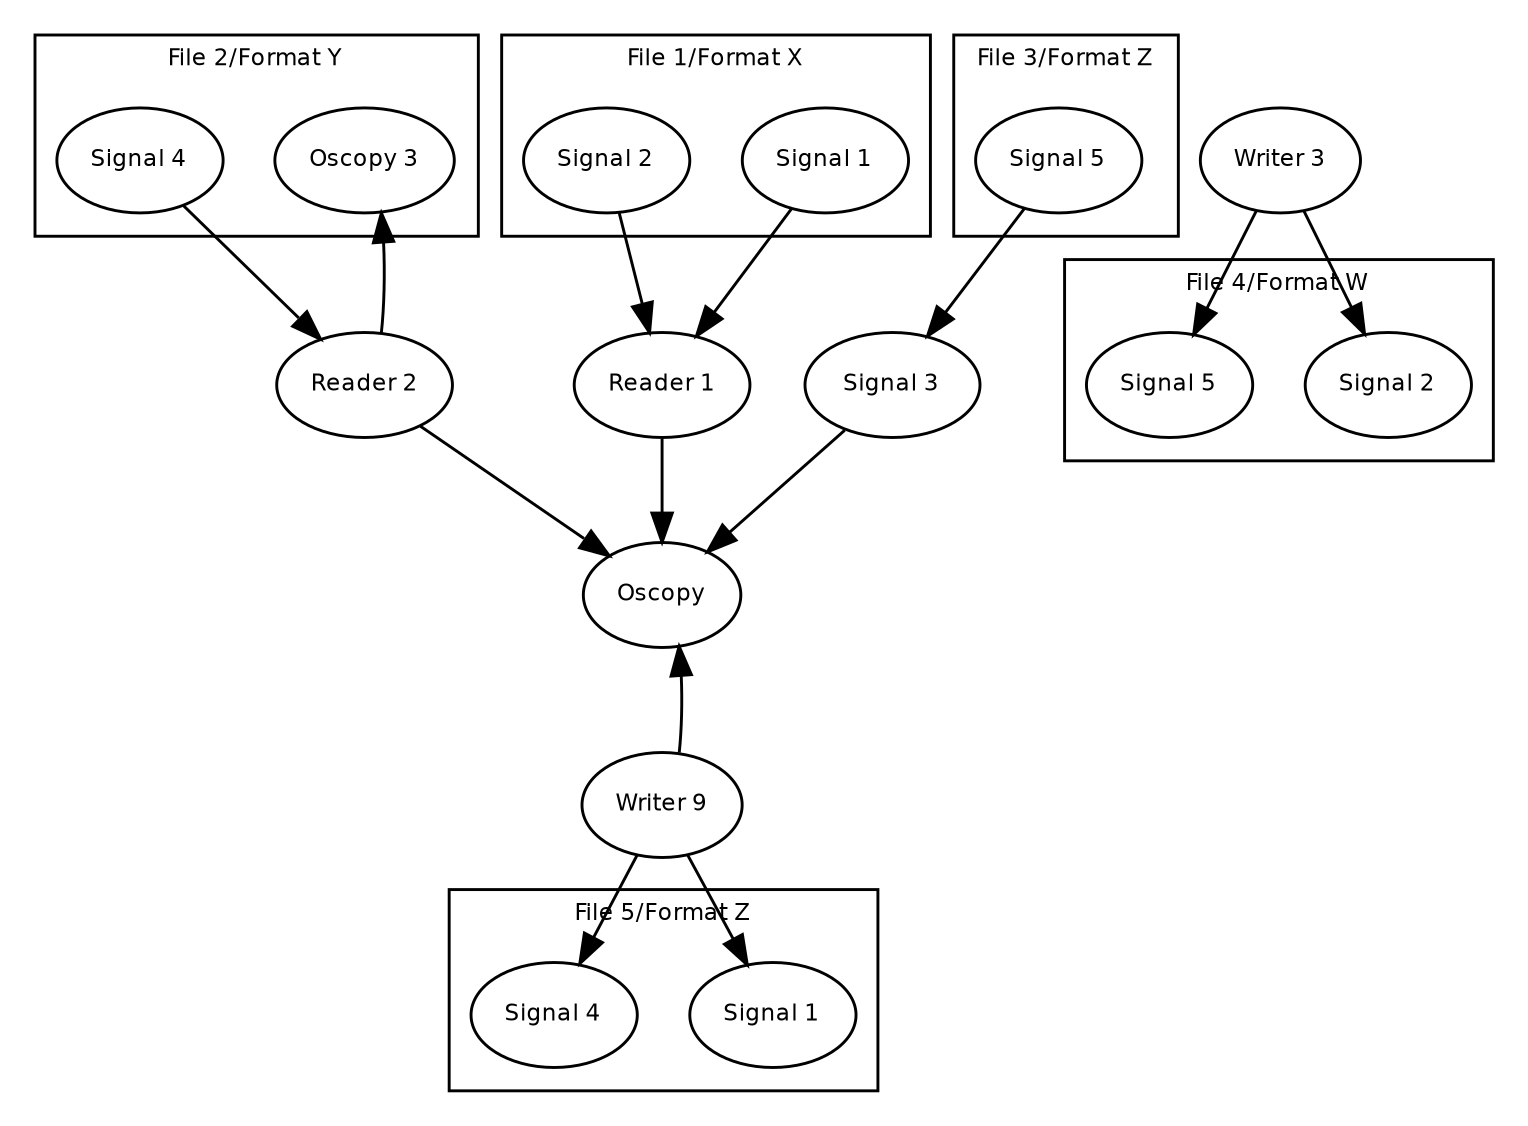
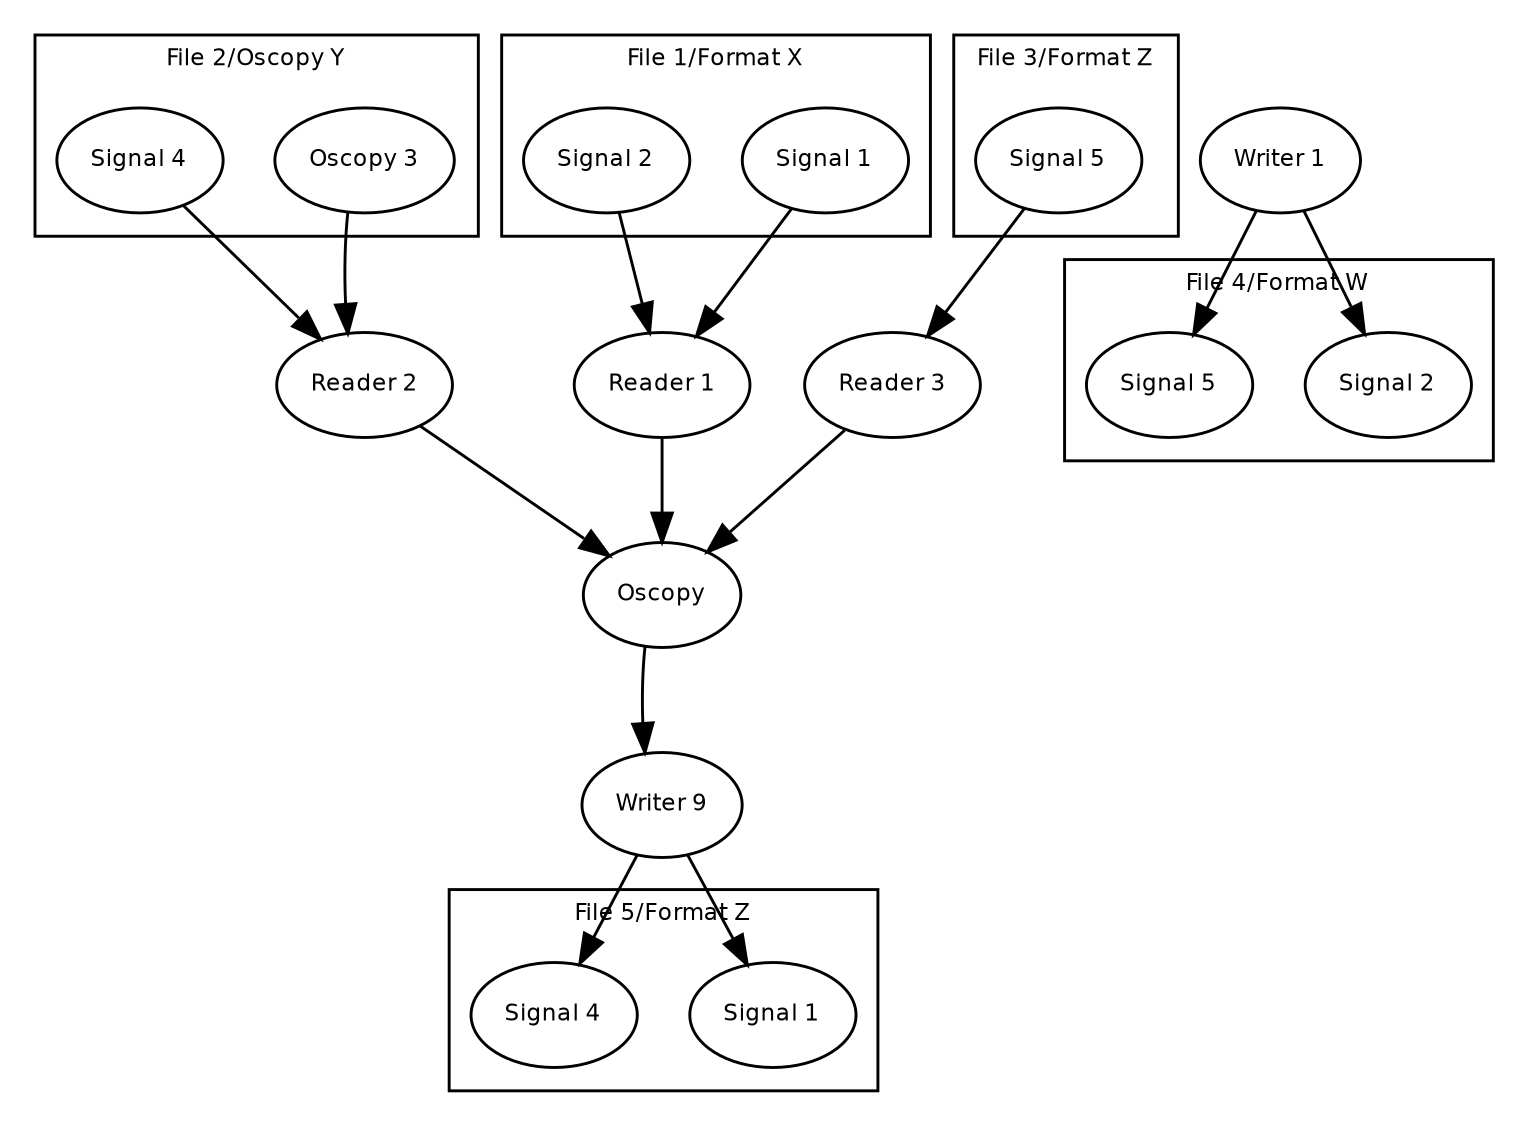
(257, 60) -> (257, 60)
(1280, 160) -> (1280, 160)
(384, 288) -> (345, 258)
(892, 385) -> (892, 385)
(682, 714) -> (643, 685)
